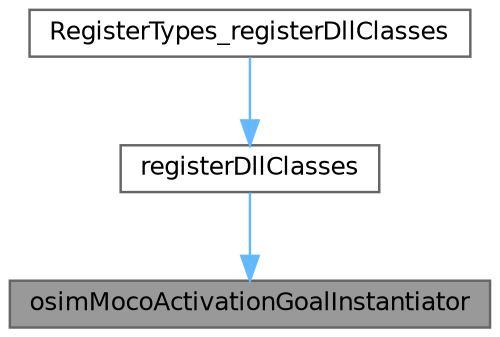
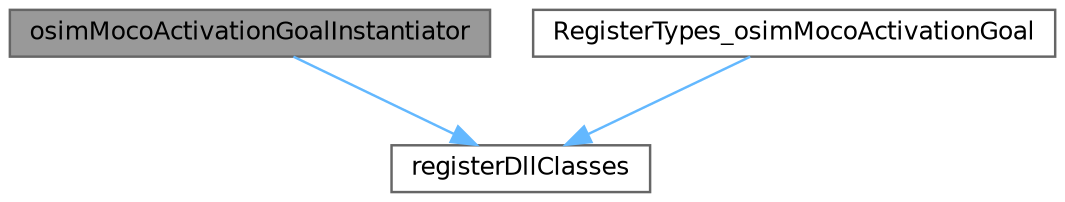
(250, 33) -> (794, 33)
(250, 224) -> (374, 95)
